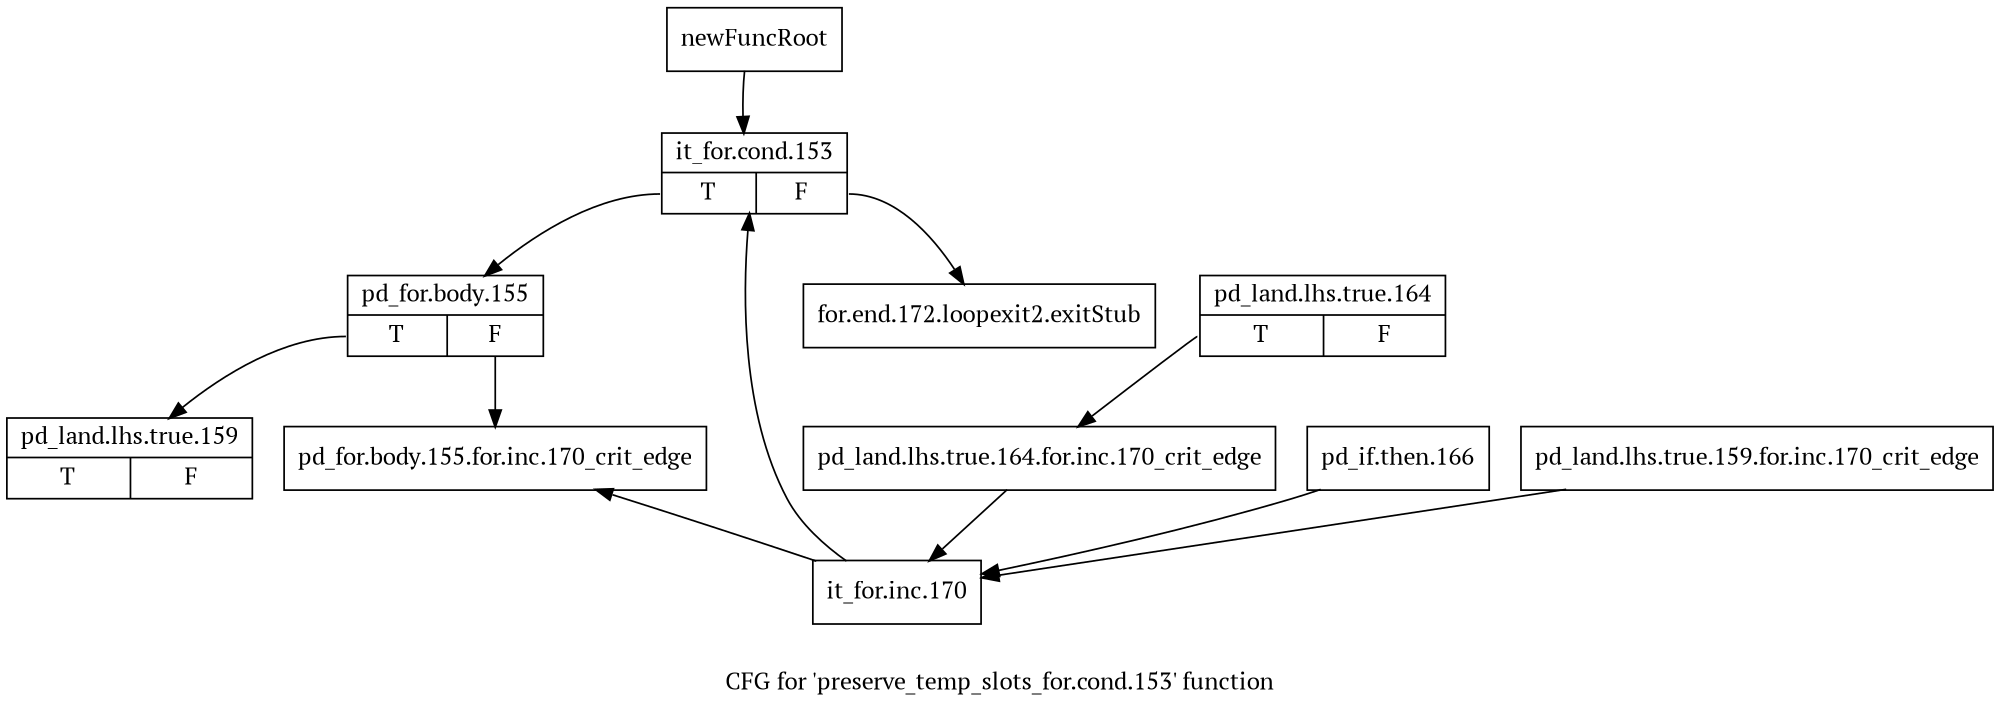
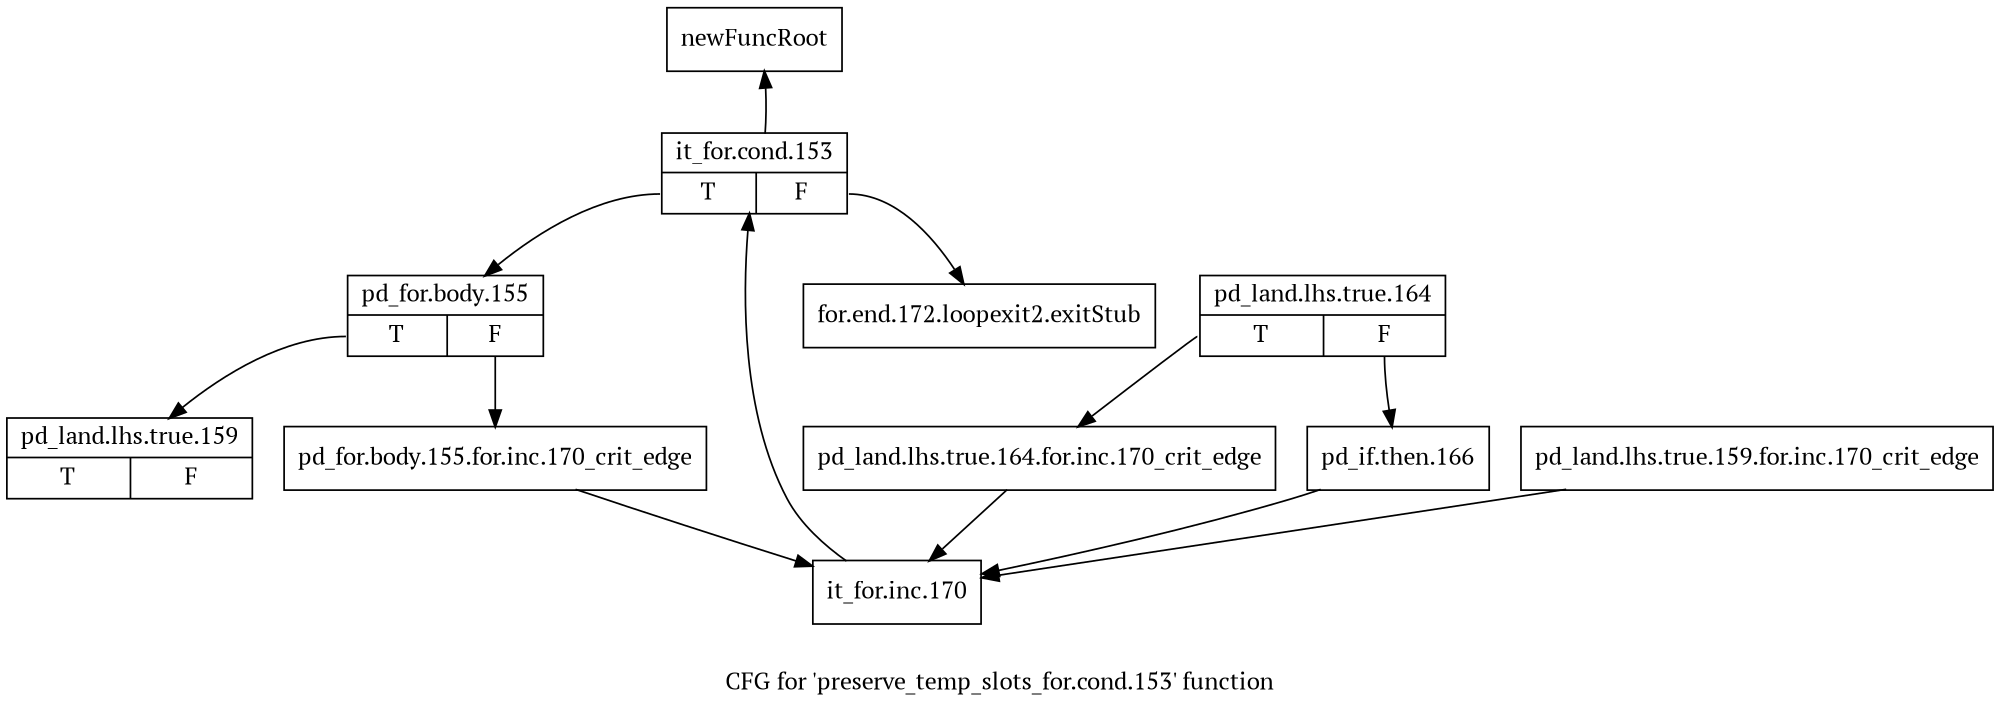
(743, 94) -> (766, 111)
none -> (1386, 383)
(715, 528) -> (686, 526)
